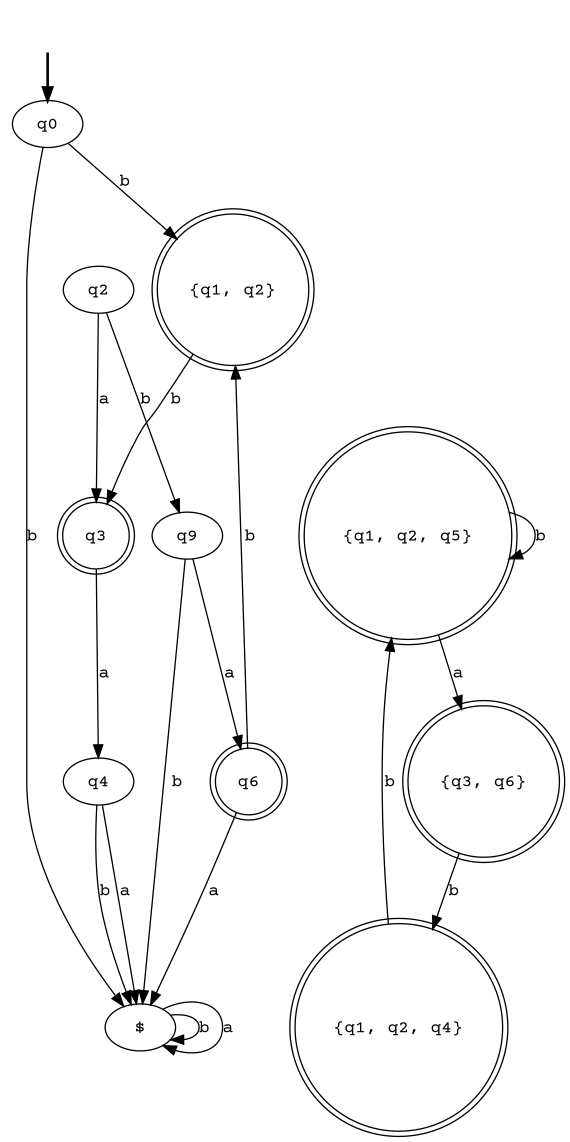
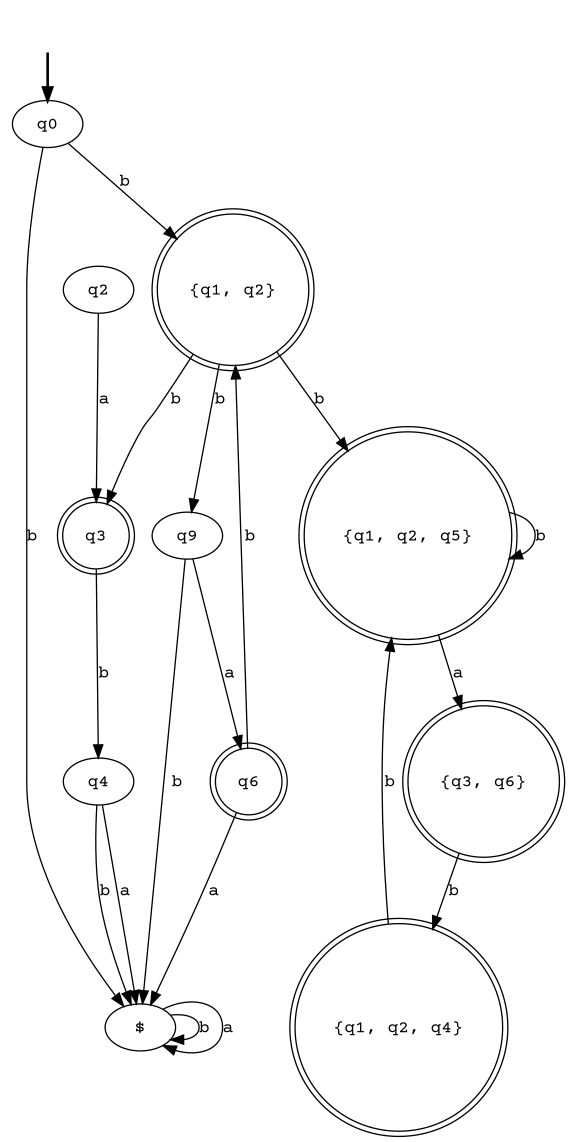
none -> (308, 396)
(141, 407) -> (207, 432)
(104, 673) -> (104, 673)
